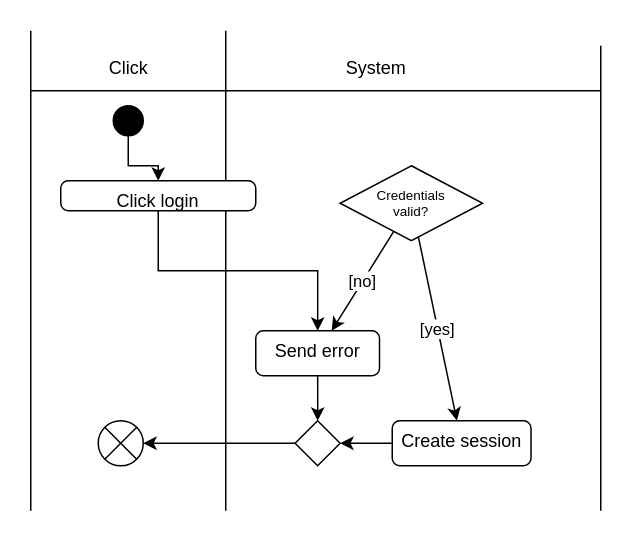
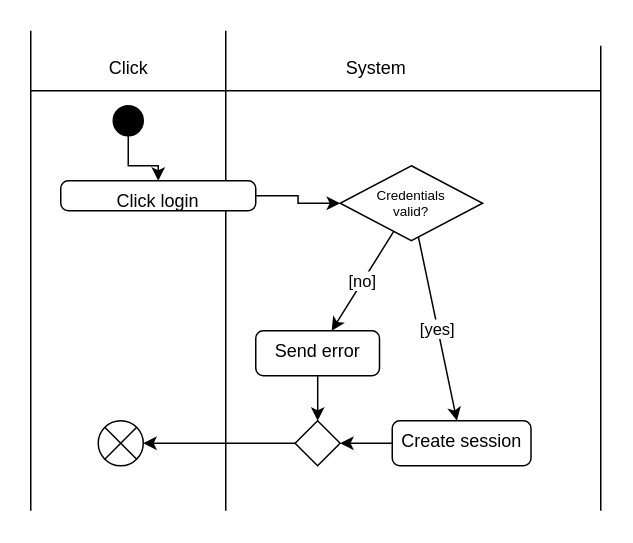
(232, 271) -> (296, 196)
